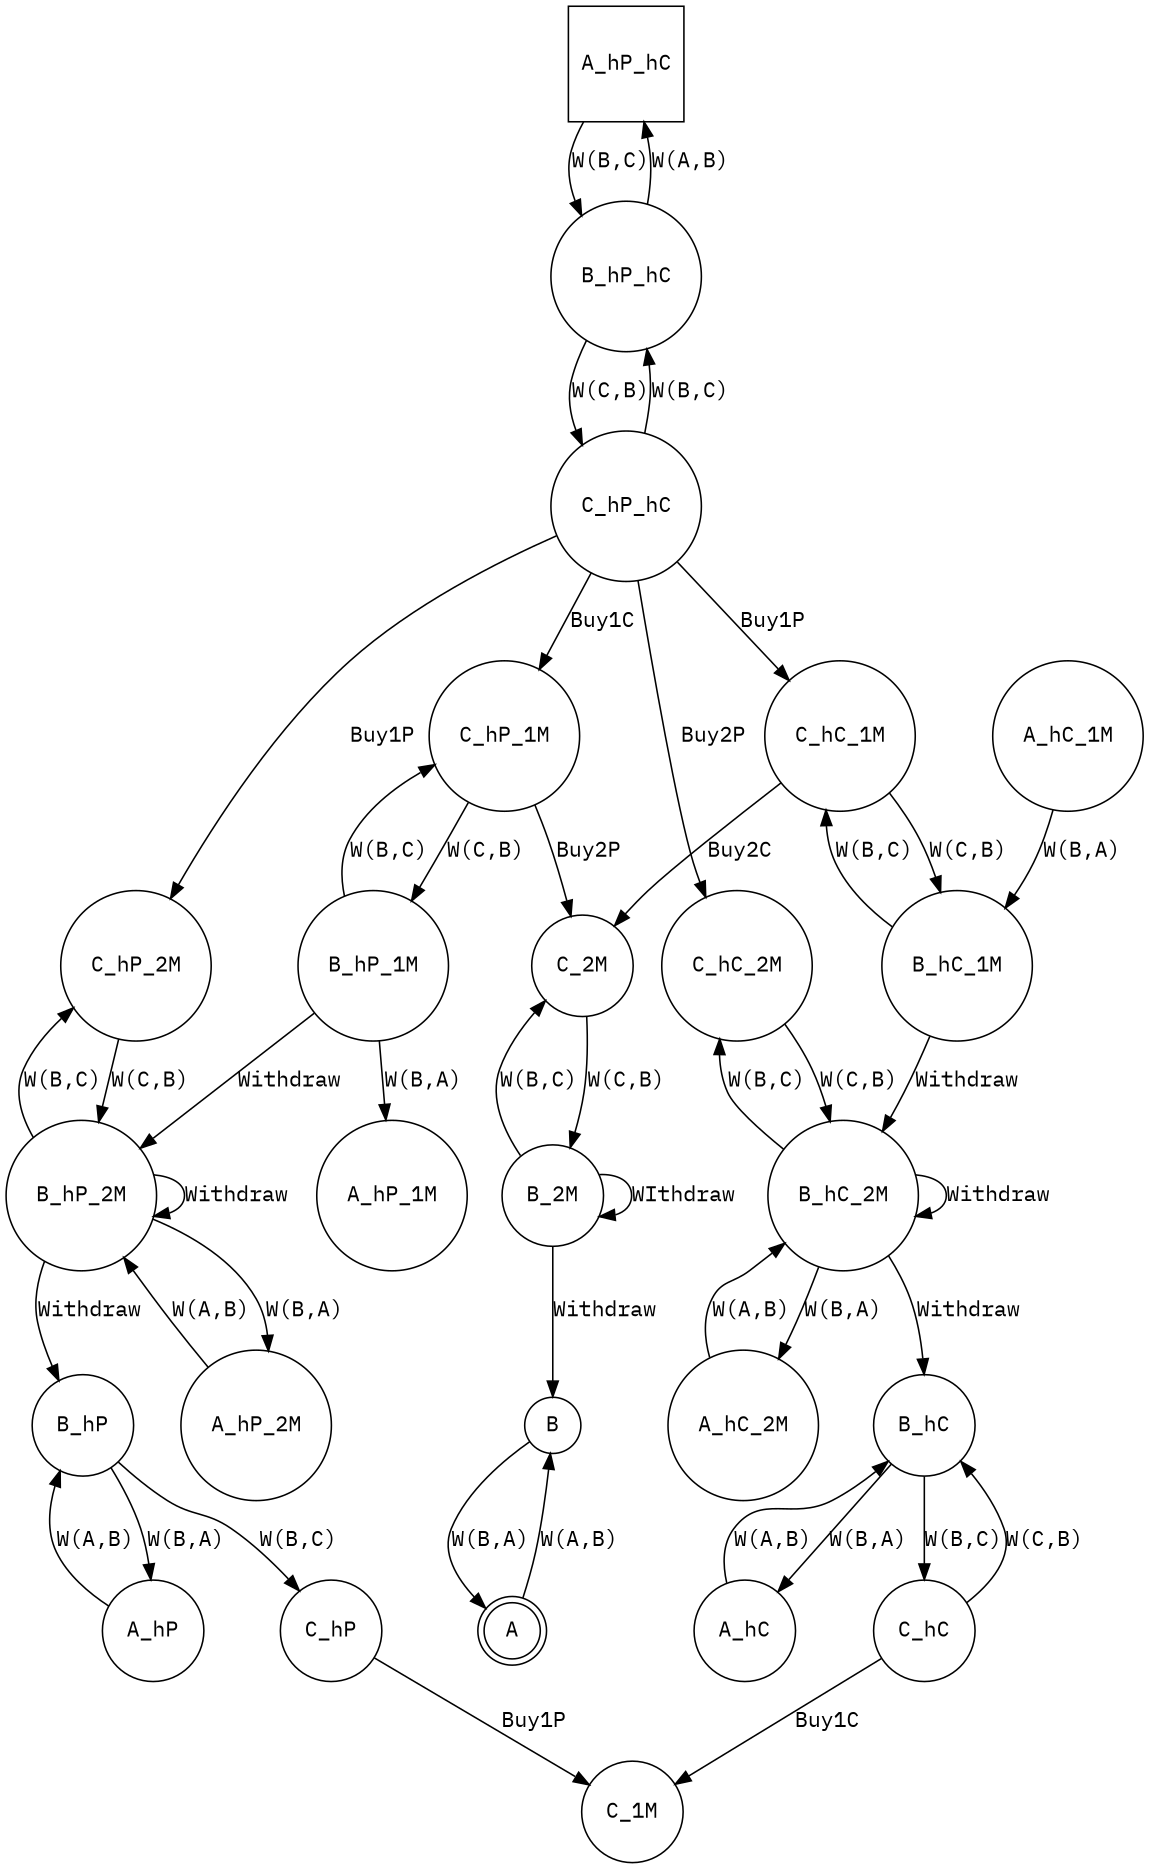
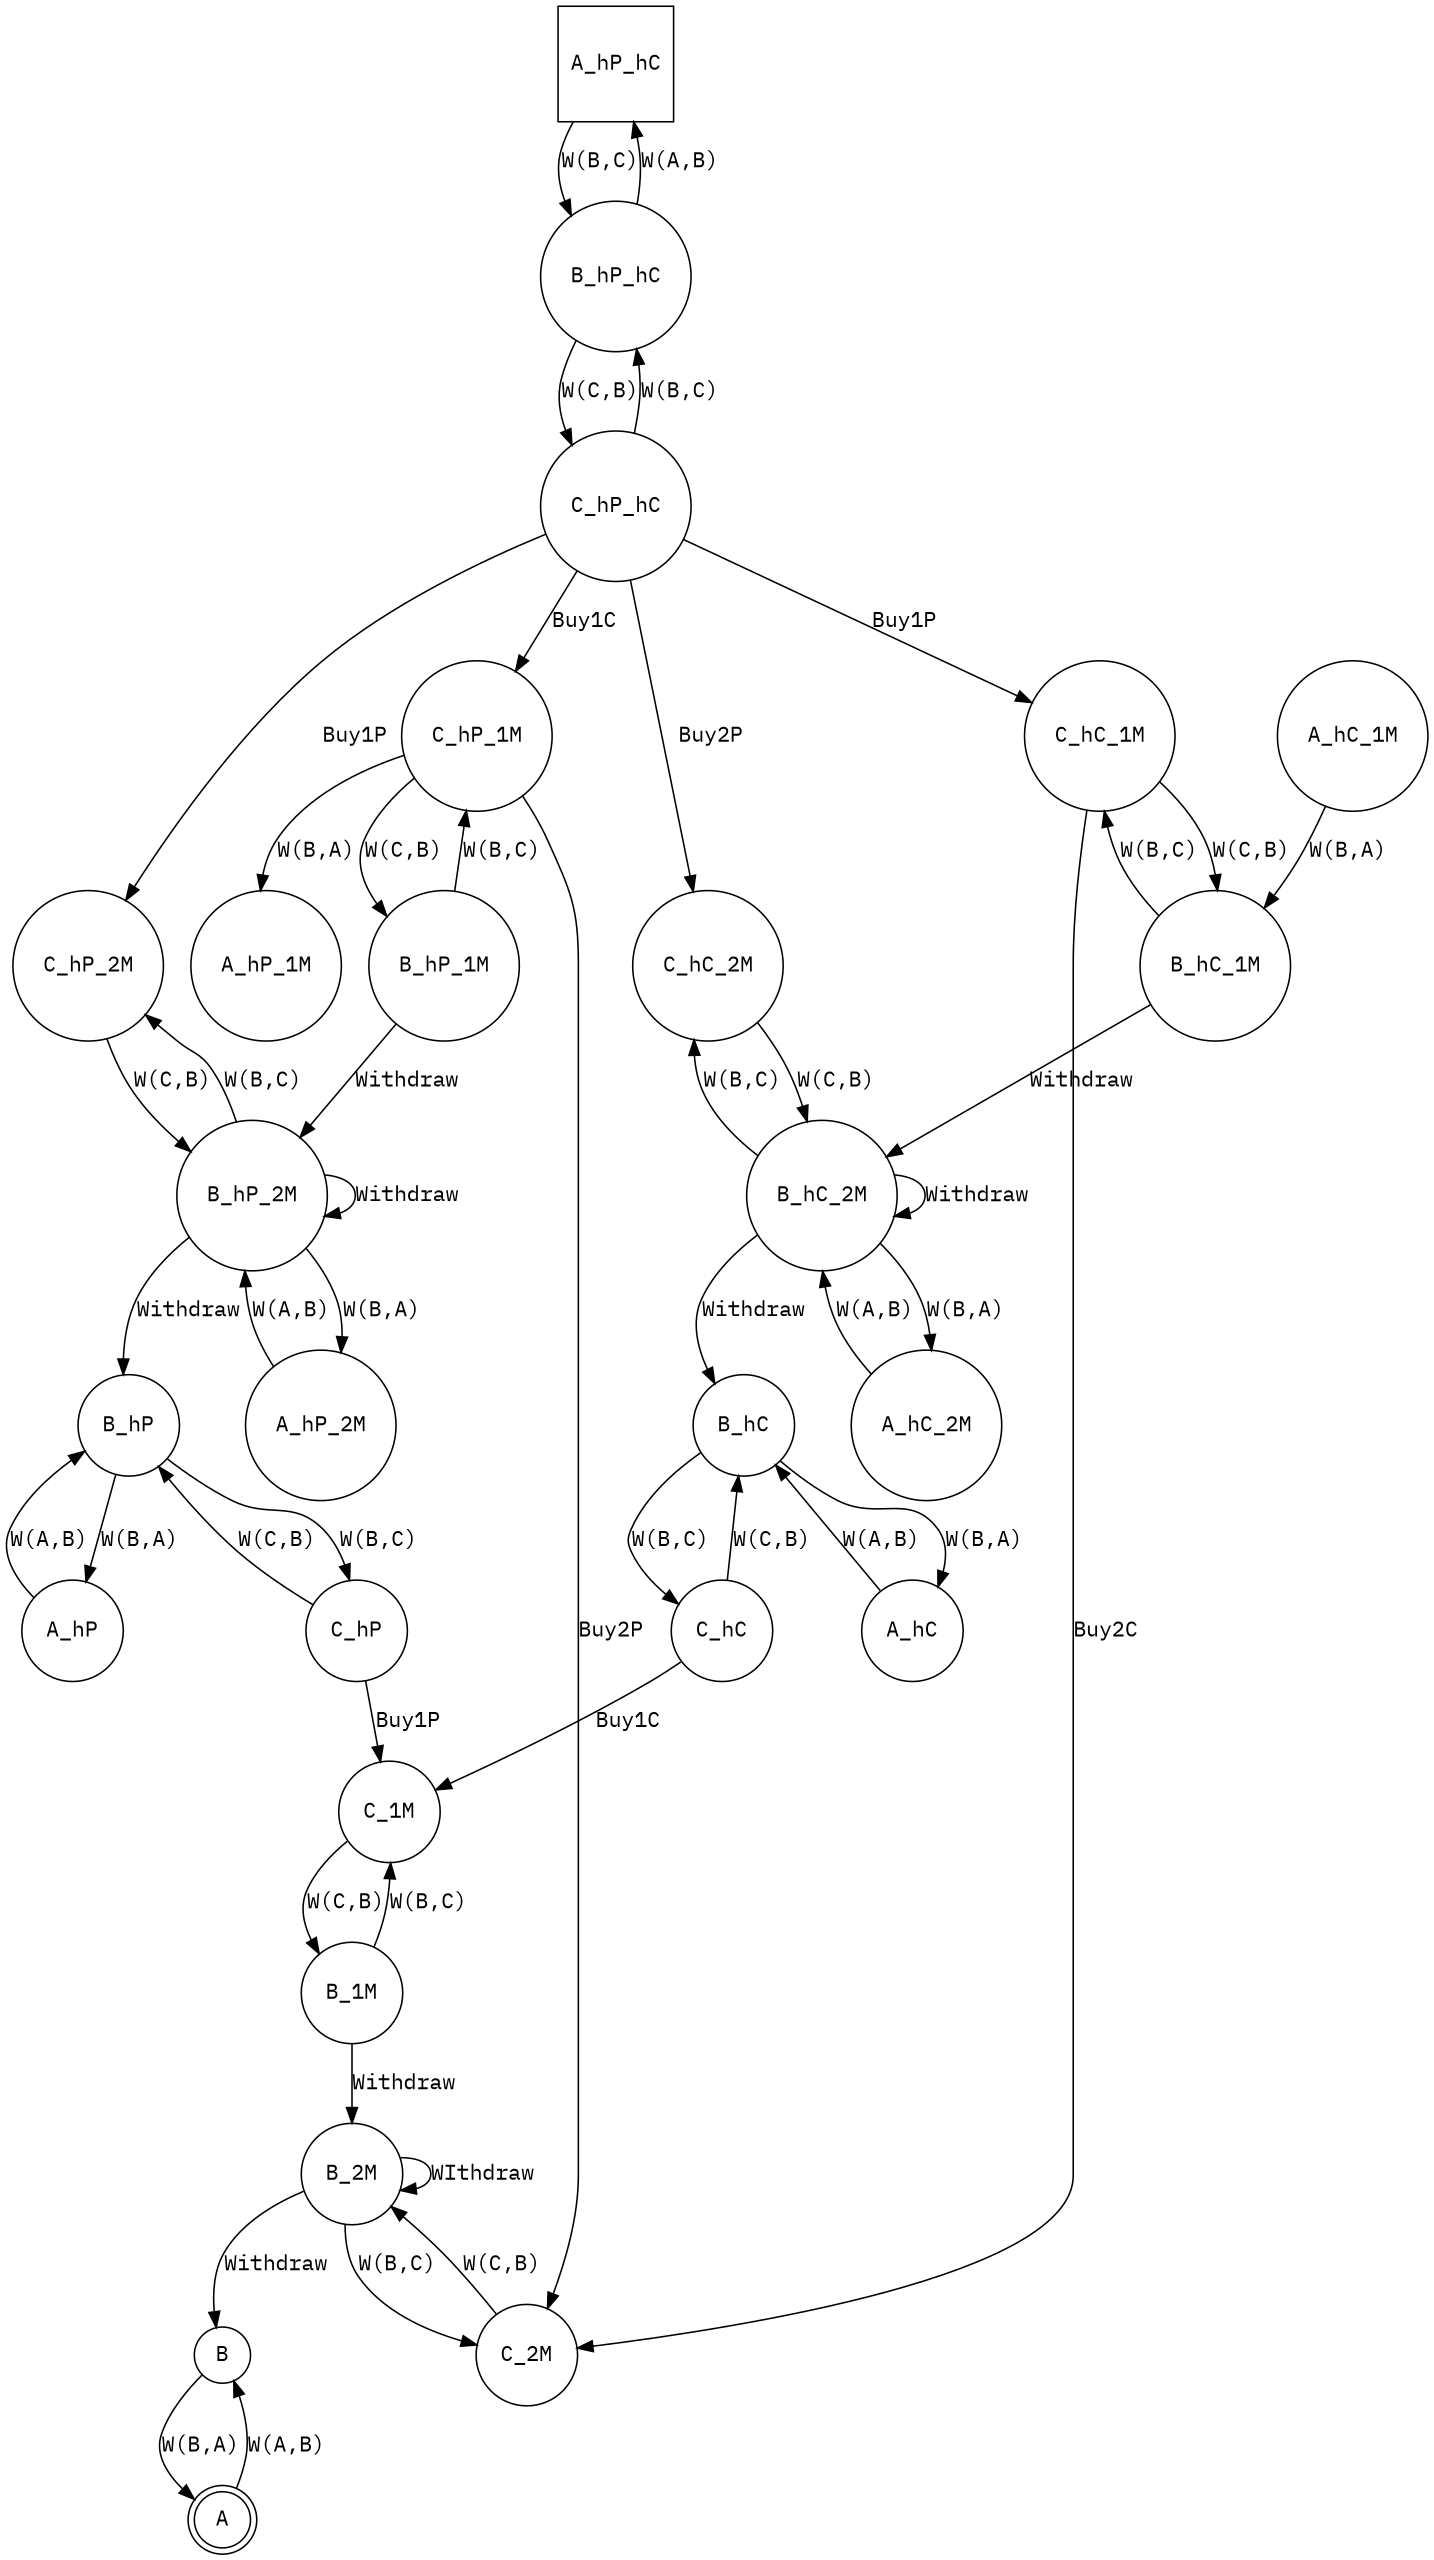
(382, 1073) -> (318, 798)
none -> (235, 1549)
none -> (352, 1993)
